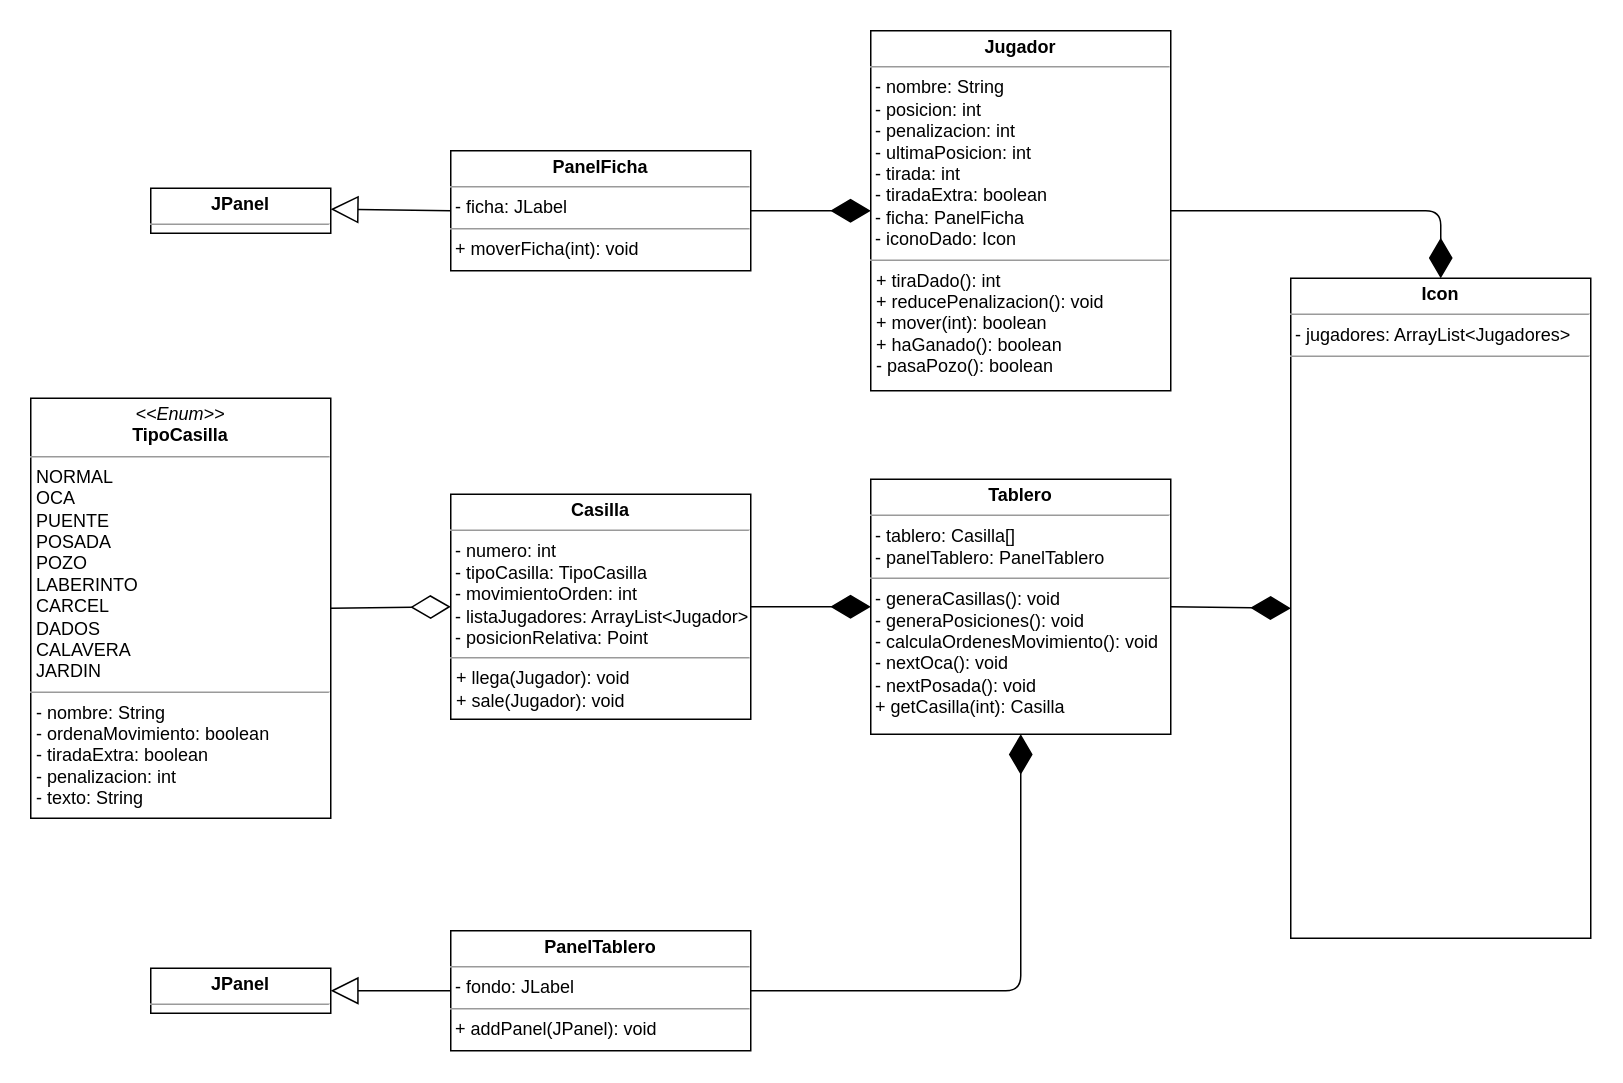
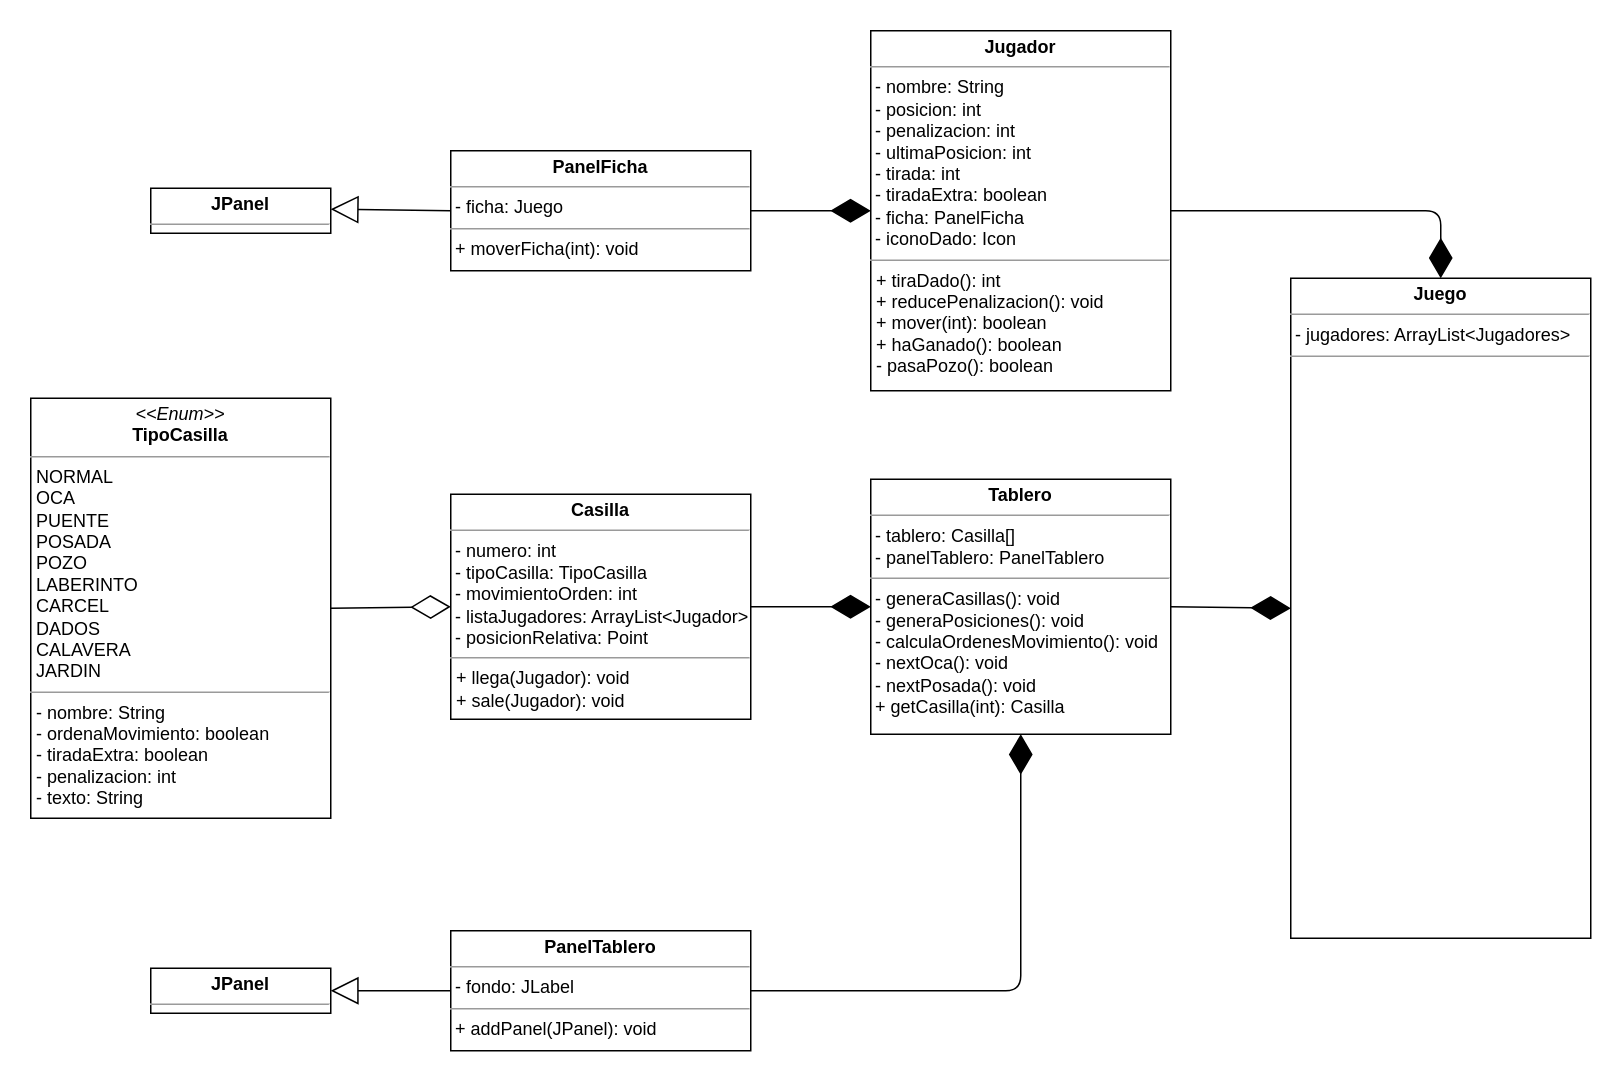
(553, 183) -> (553, 183)
(1448, 300) -> (1448, 300)
